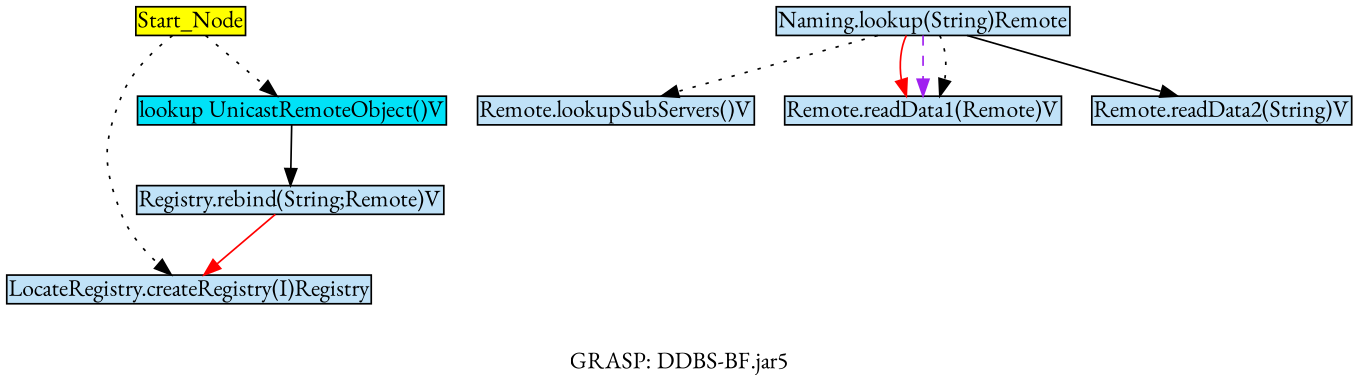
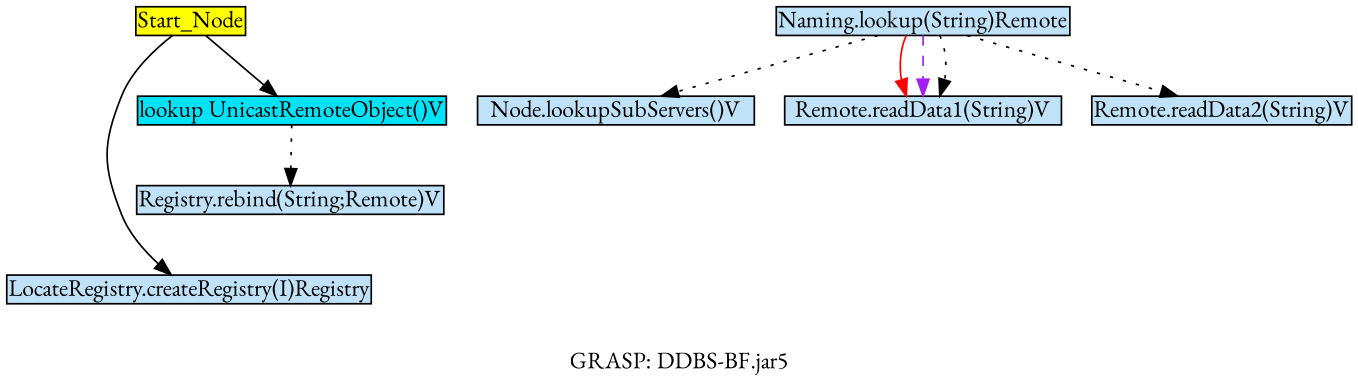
(235, 60) -> (235, 60)
(1064, 63) -> (1064, 63)
(616, 111) -> (616, 111)
(923, 111) -> (923, 111)
(108, 146) -> (108, 146)
(291, 147) -> (291, 147)
(246, 239) -> none
